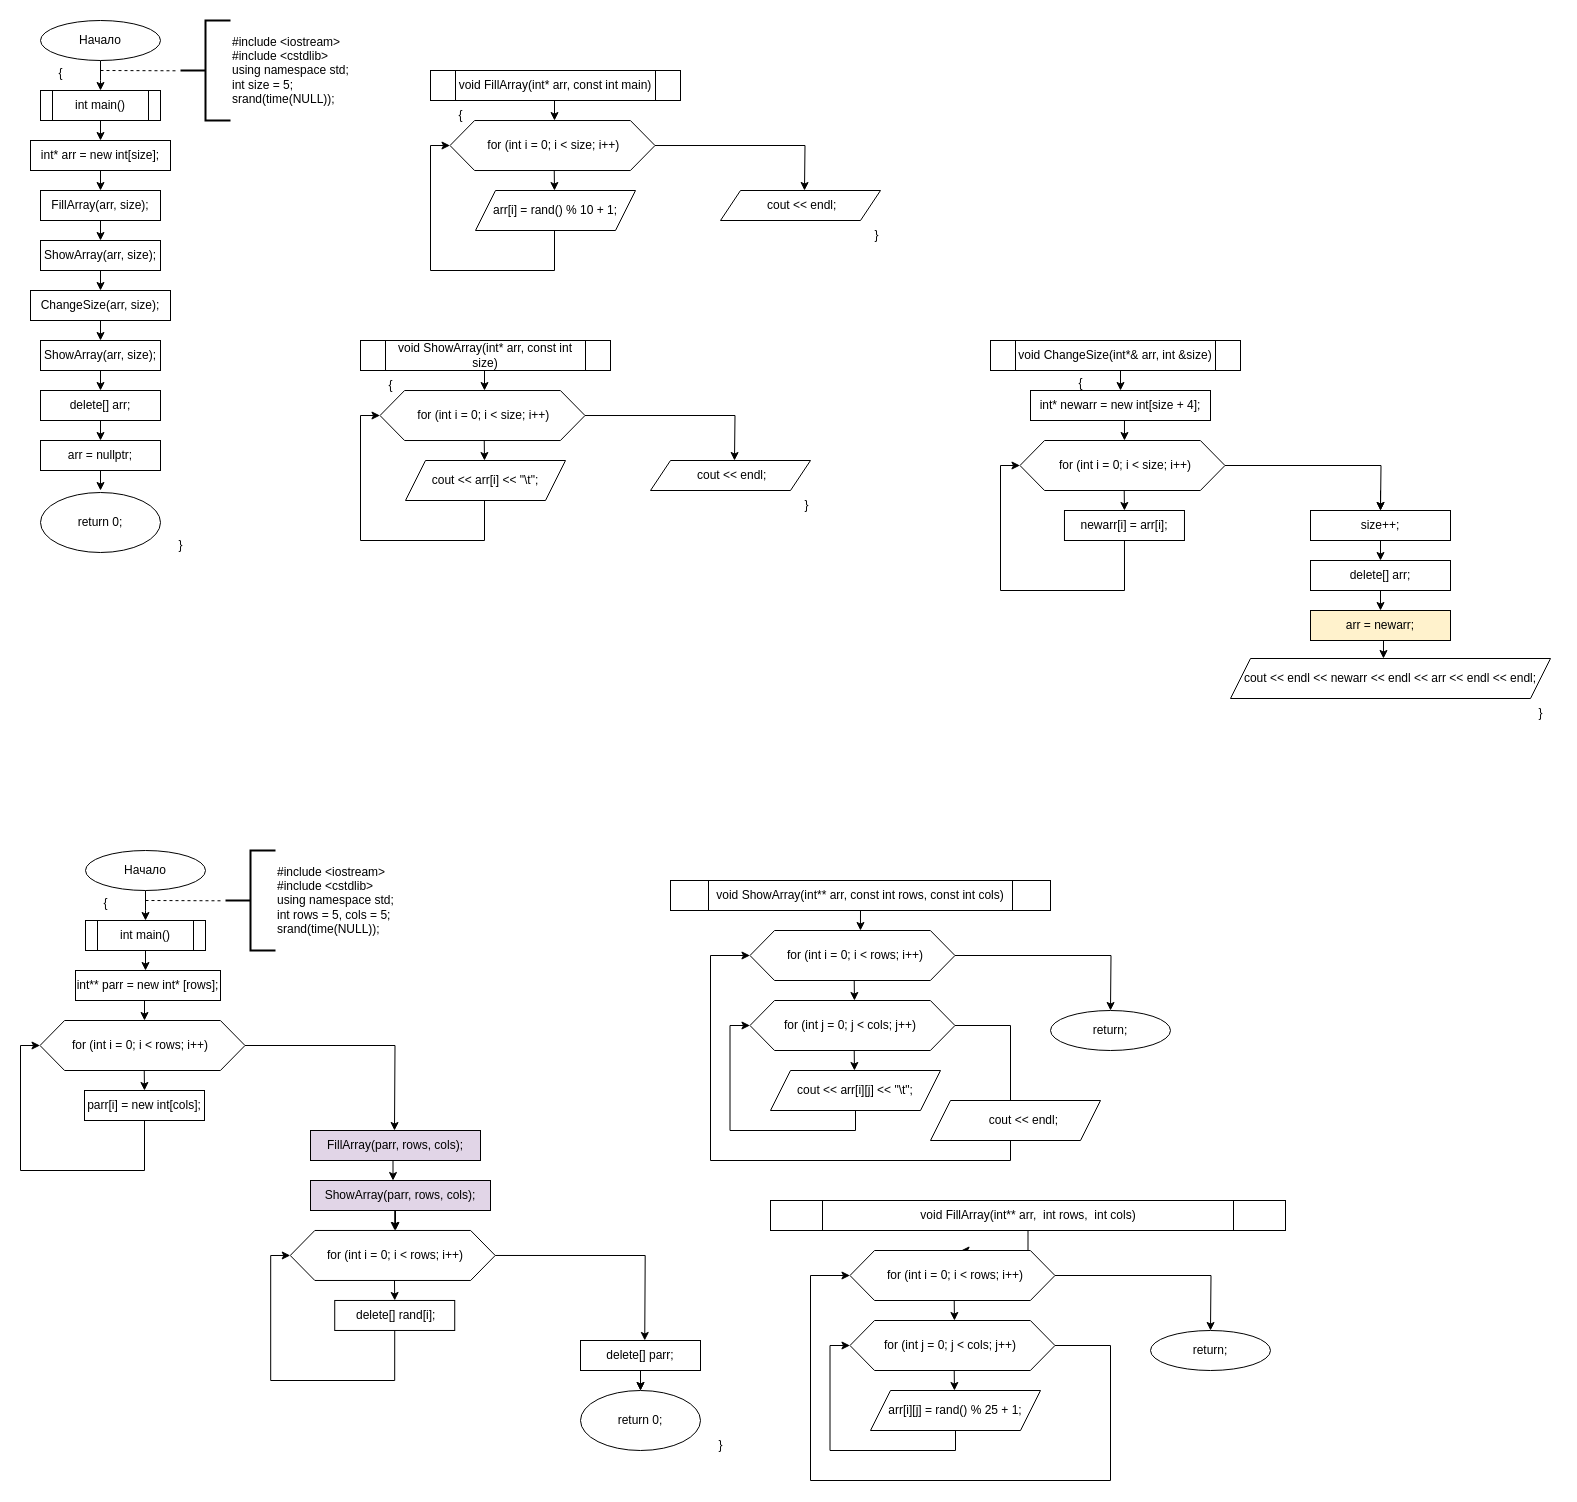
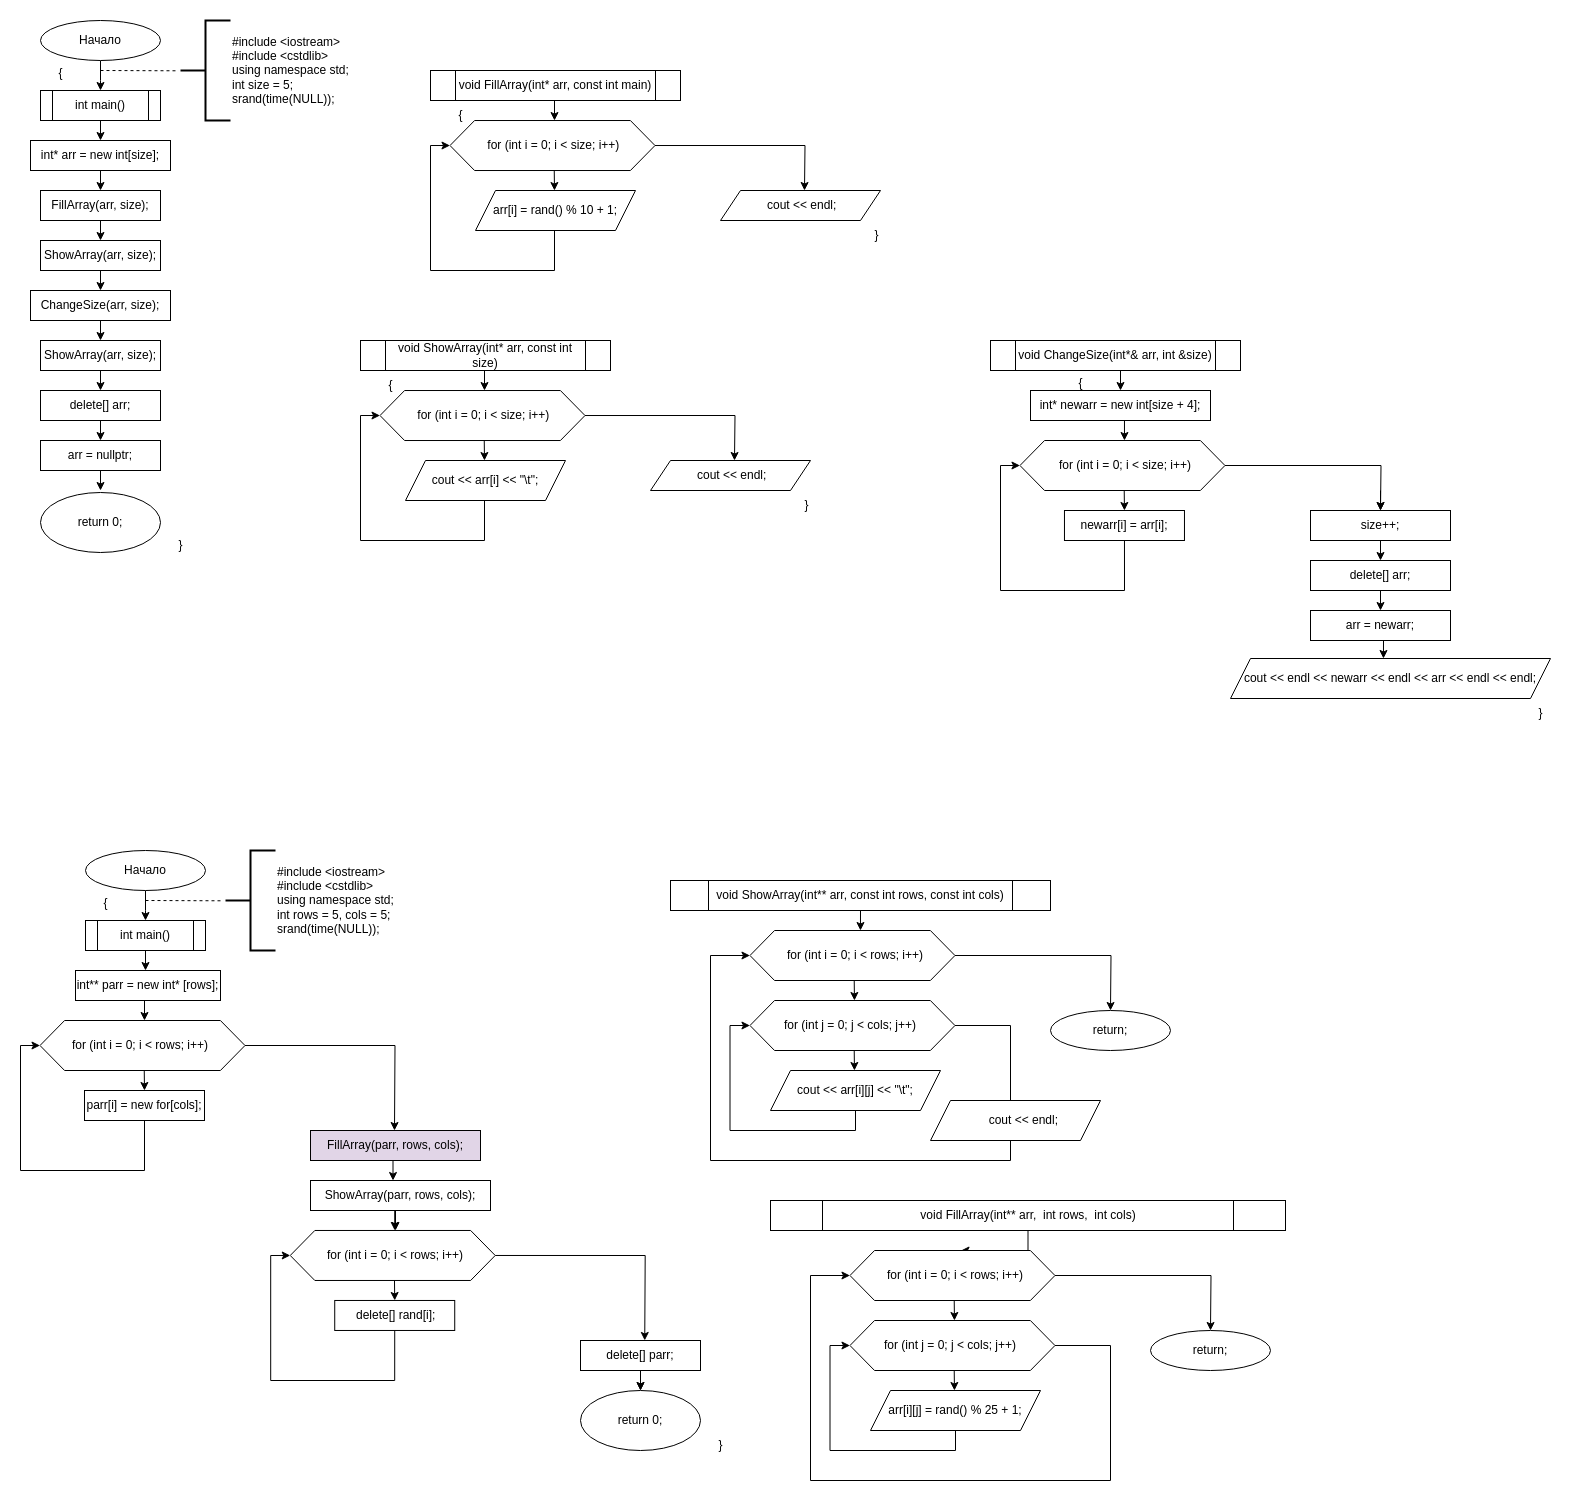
(1381, 626) -> (1381, 626)
(145, 1106) -> (145, 1106)
(401, 1196) -> (401, 1196)
